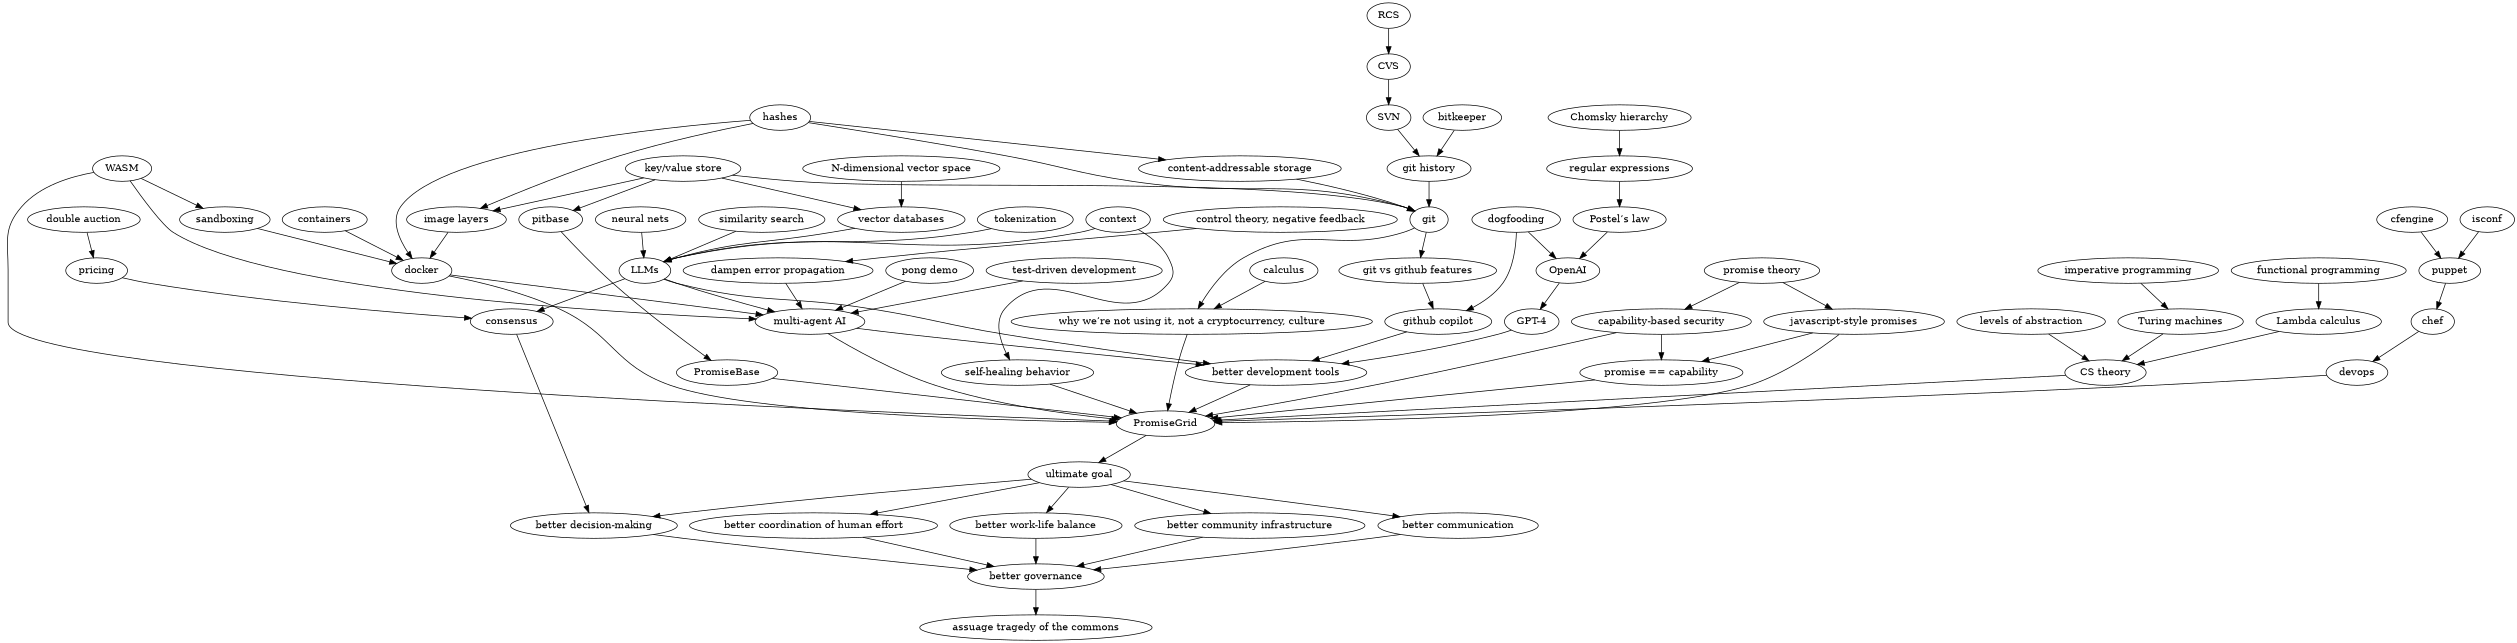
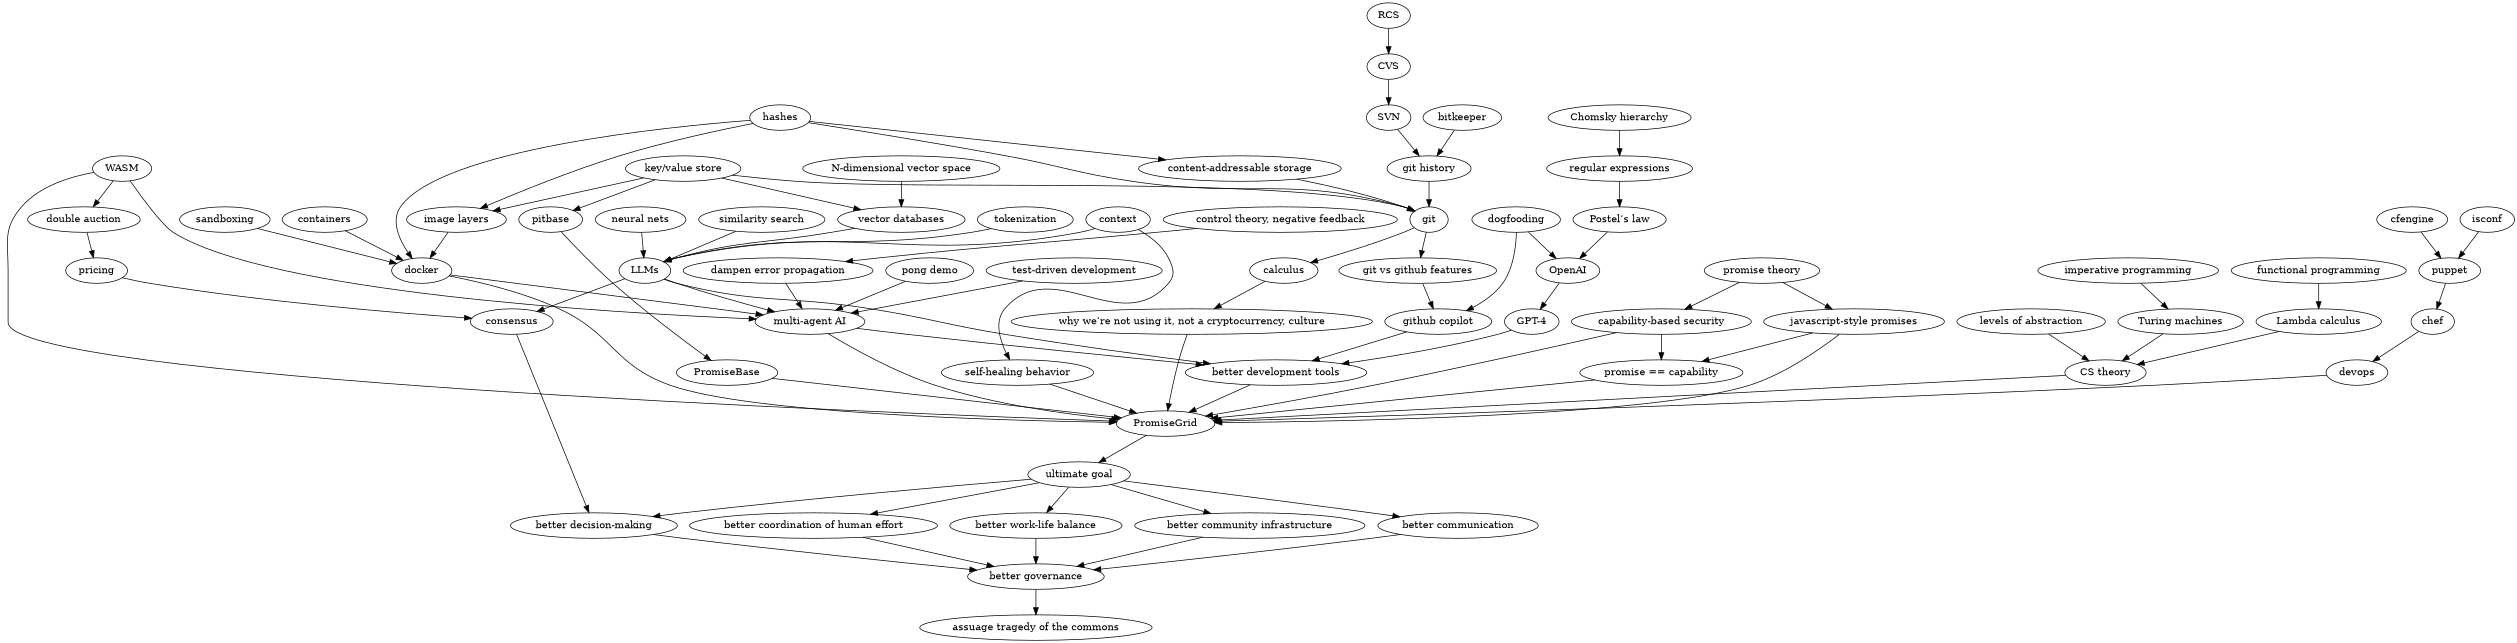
(169, 192) -> (105, 191)
(1297, 240) -> (1366, 246)
